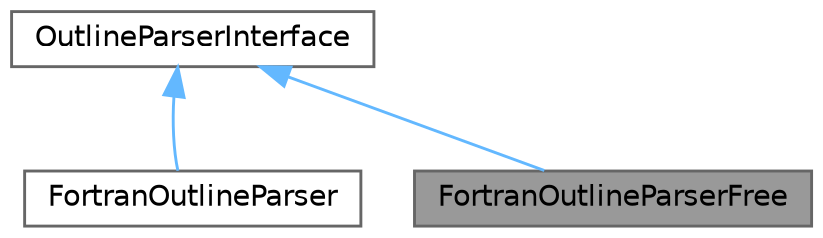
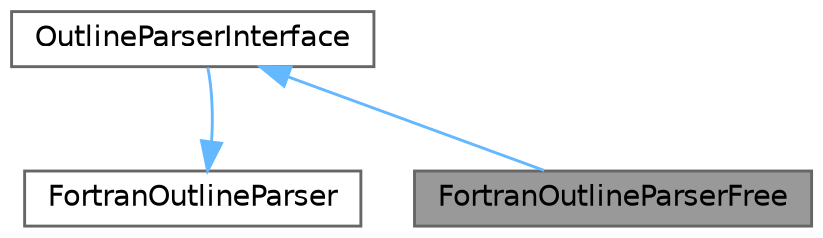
(174, 134) -> (212, 104)
